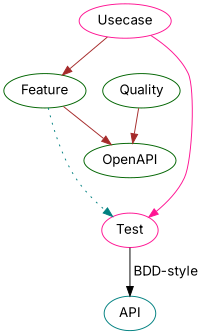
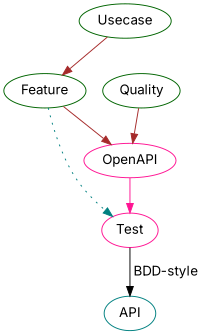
(125, 21) -> (125, 21)
(192, 121) -> (130, 191)
(130, 161) -> (130, 161)
